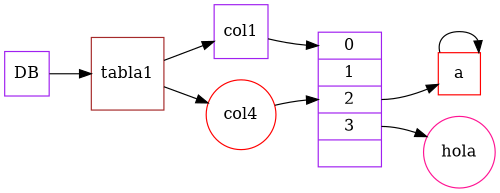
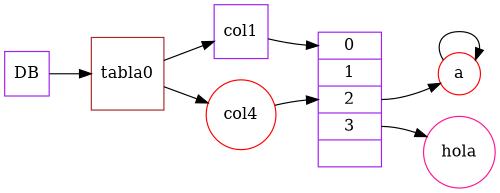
(128, 74) -> (128, 74)
(459, 74) -> (459, 74)
